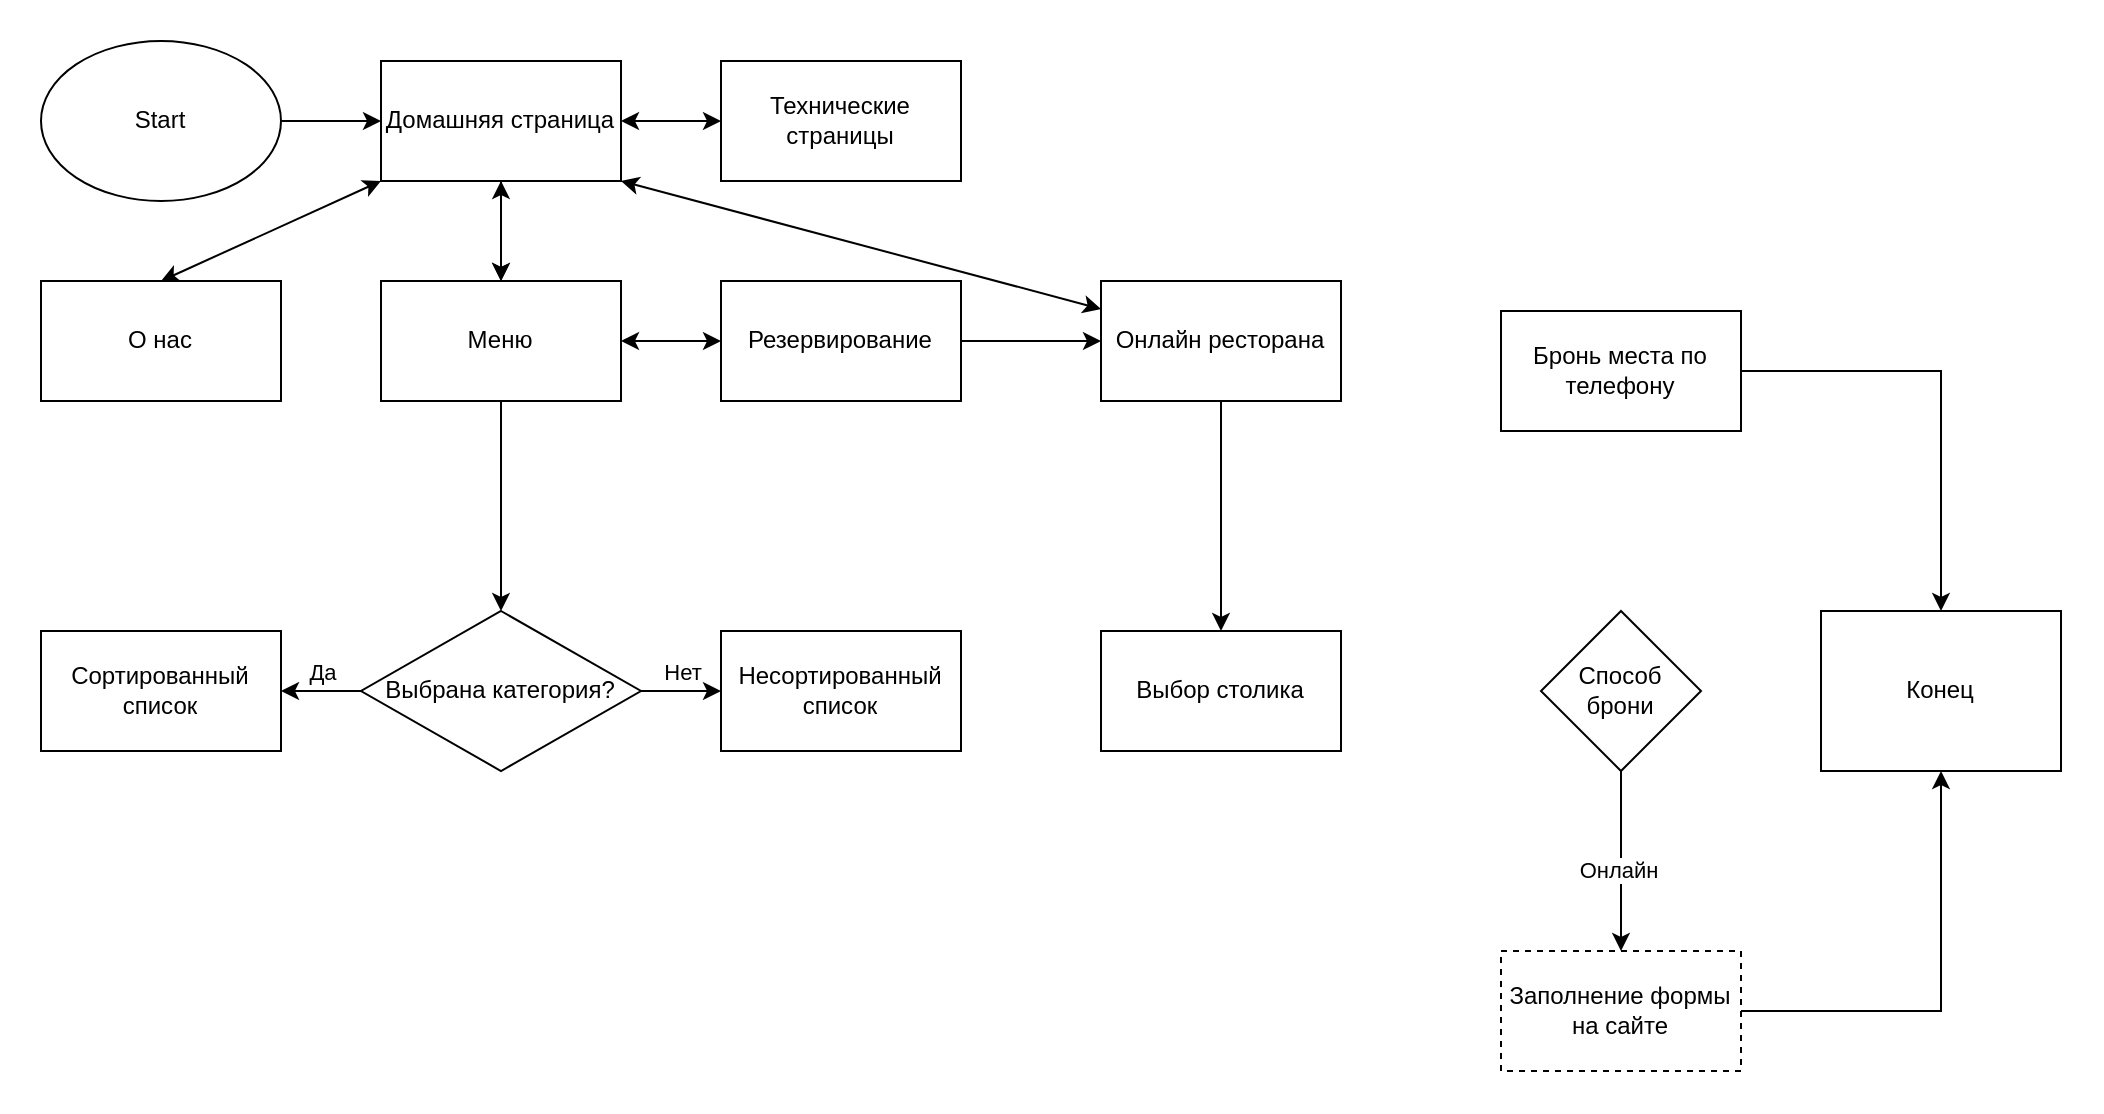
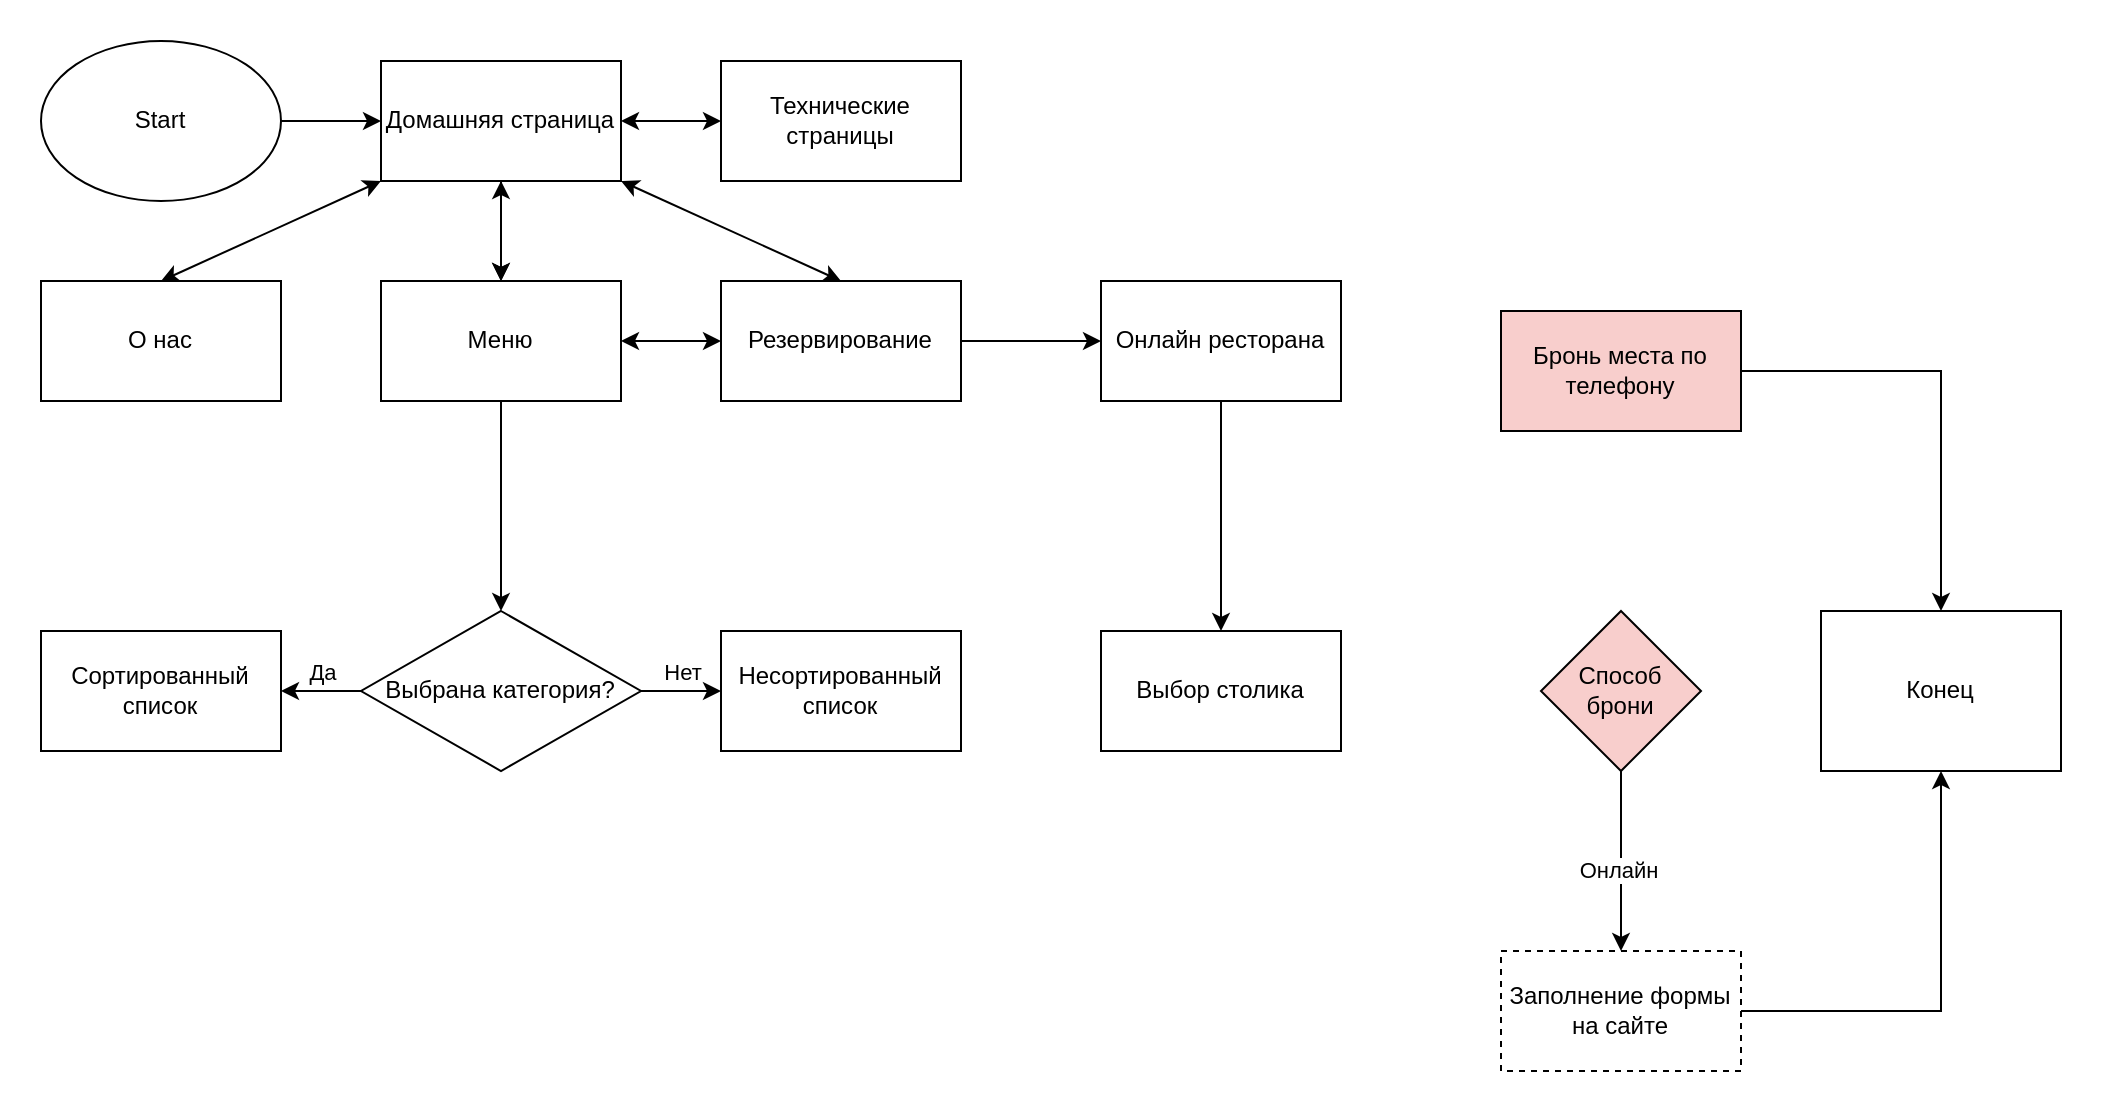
(861, 245) -> (731, 231)
(1621, 371) -> (1621, 371)
(1621, 691) -> (1621, 691)
